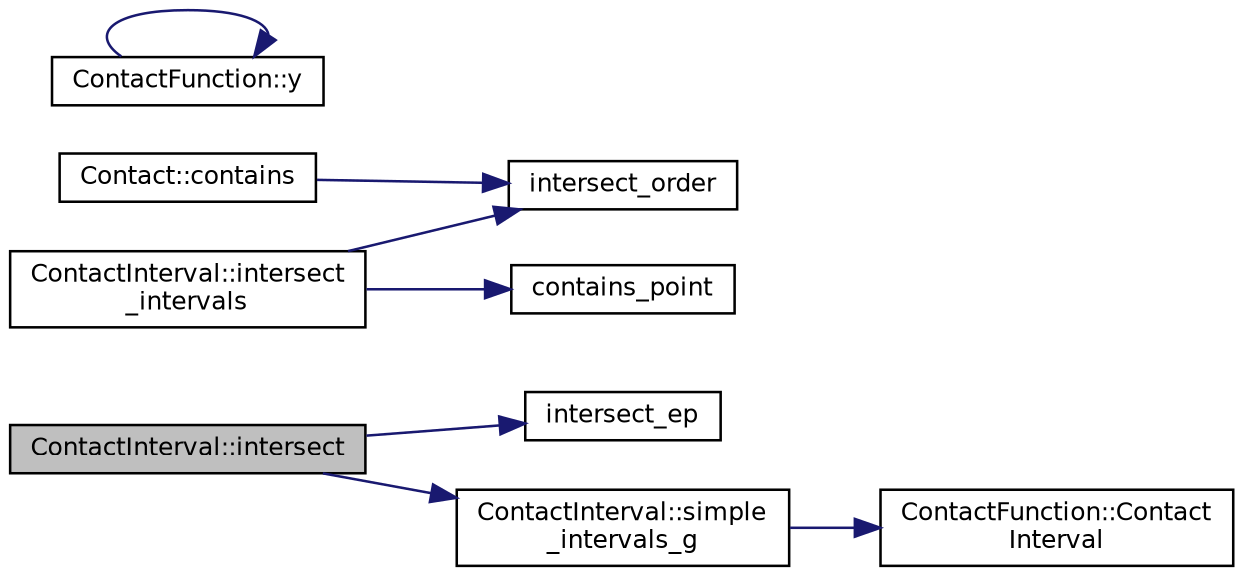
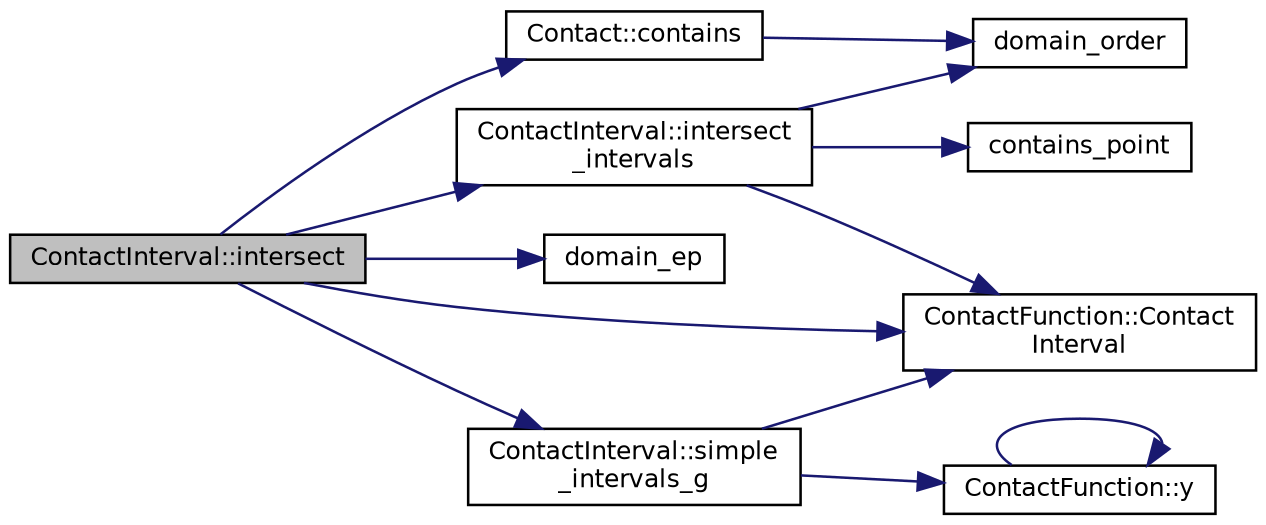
none -> (354, 140)
(623, 185) -> (1080, 43)
none -> (371, 213)
none -> (862, 232)
none -> (590, 319)
(623, 416) -> (634, 259)
none -> (859, 478)
